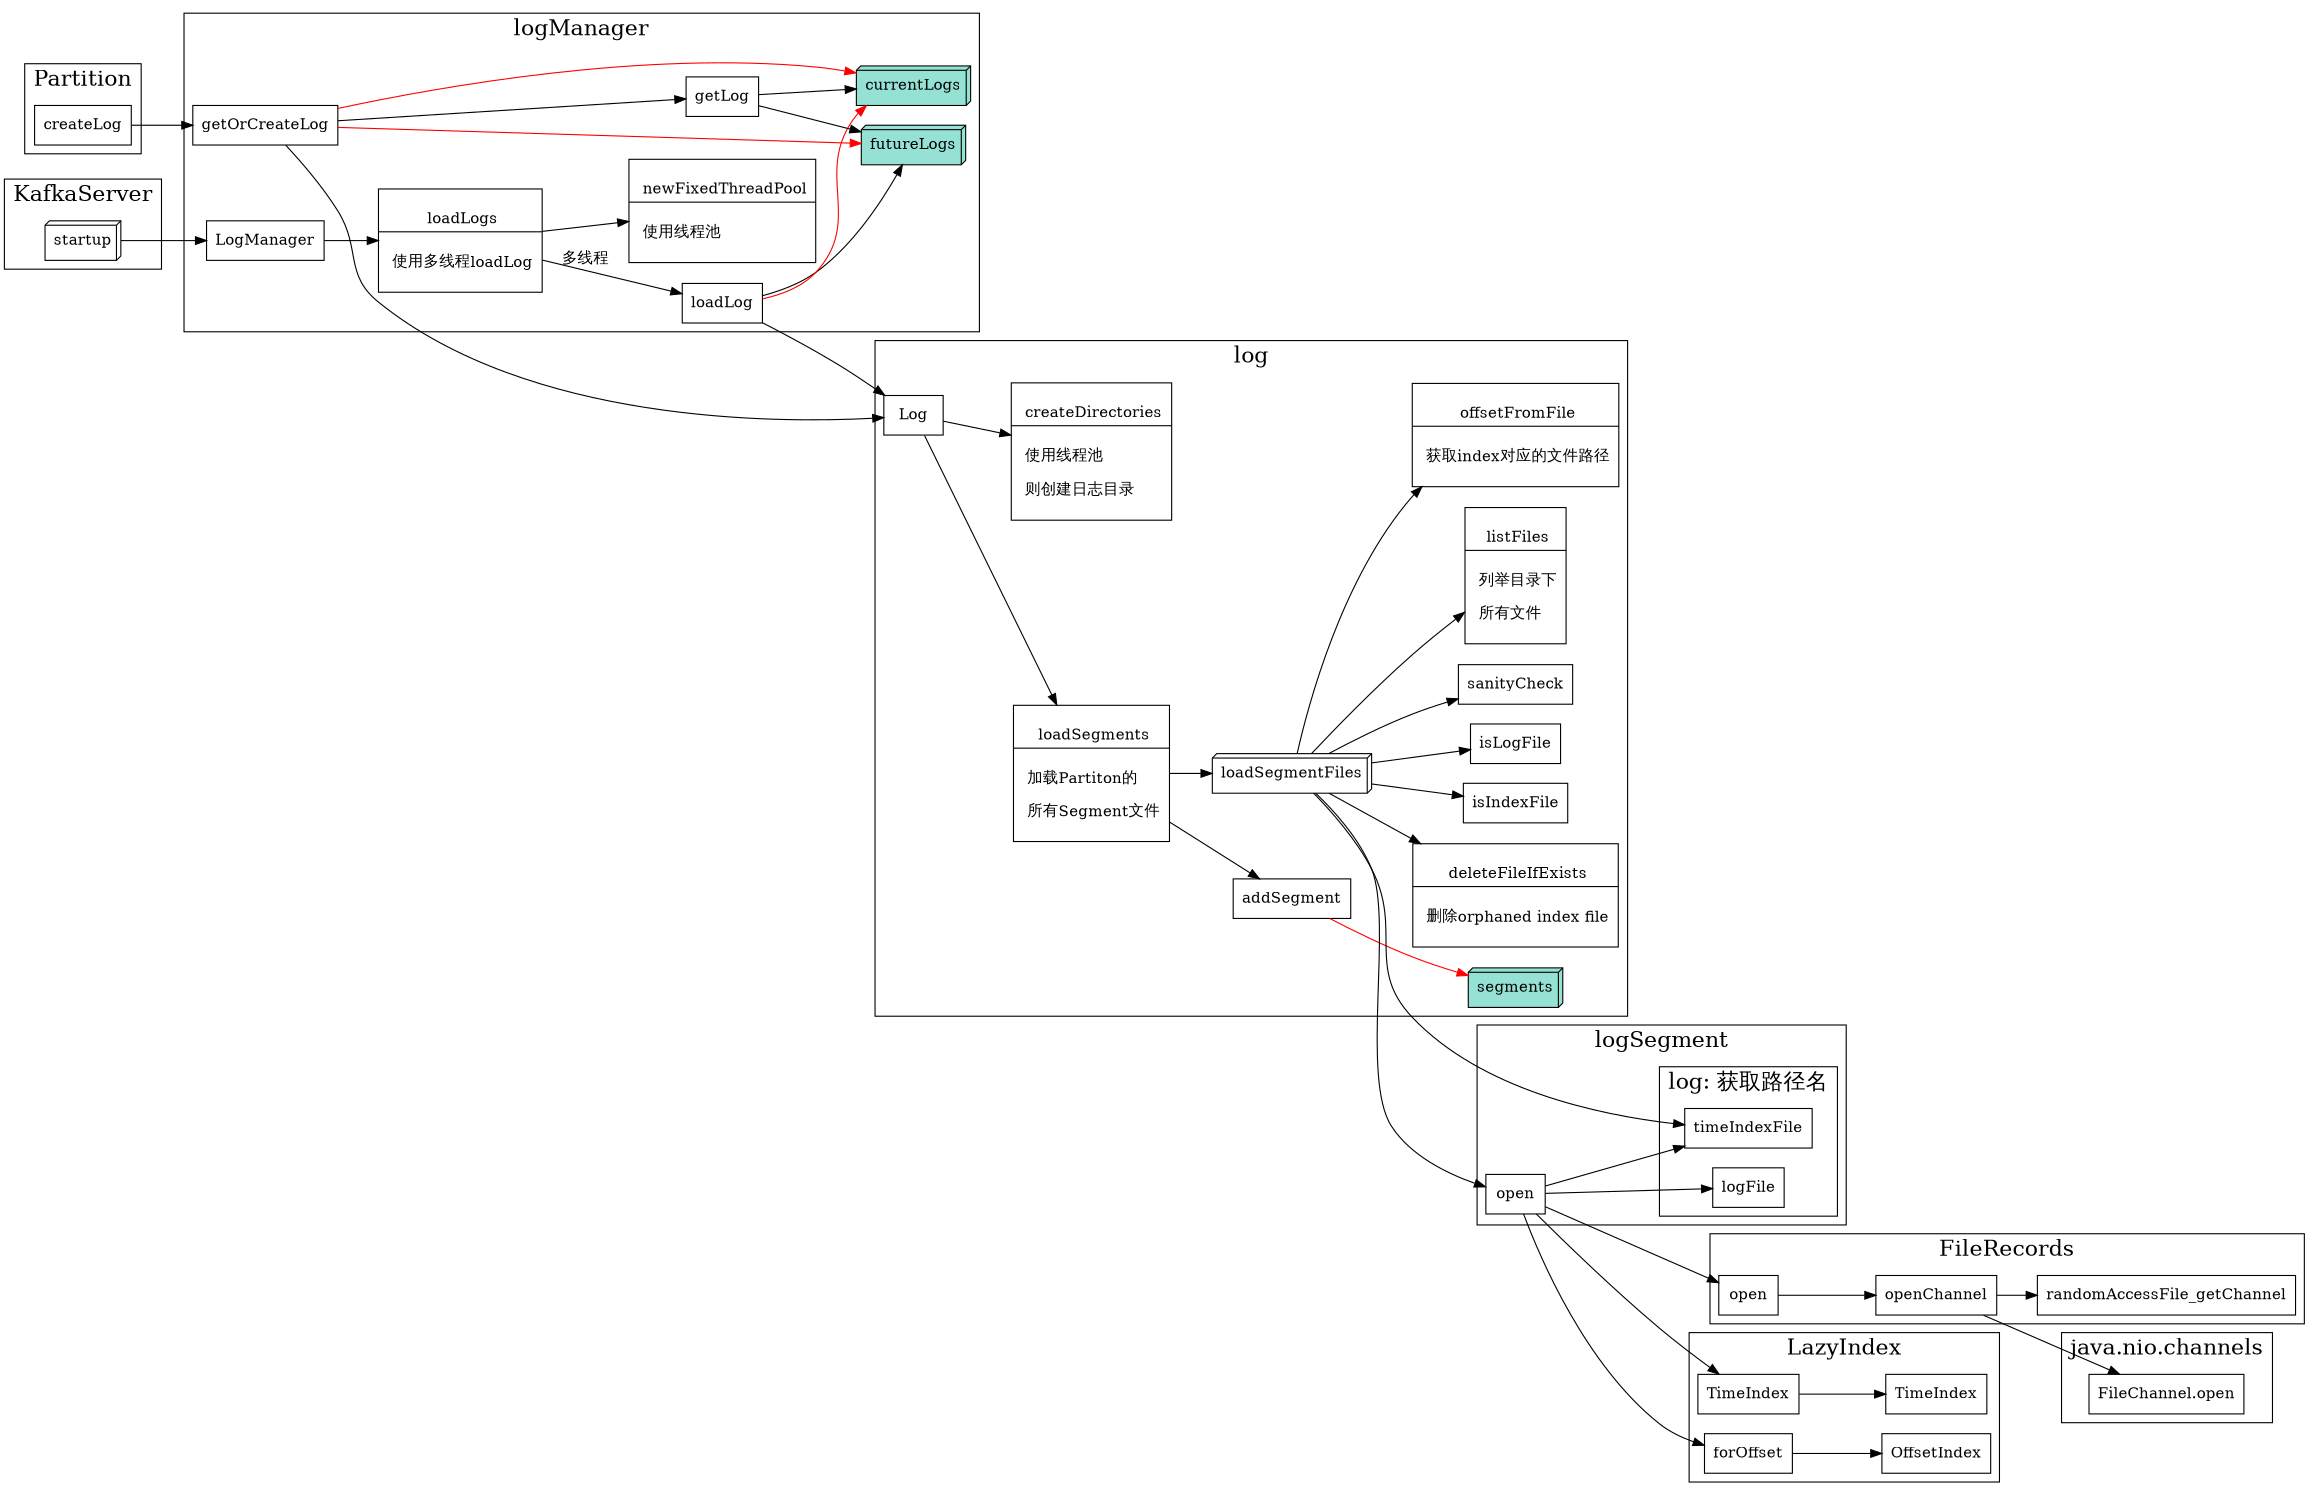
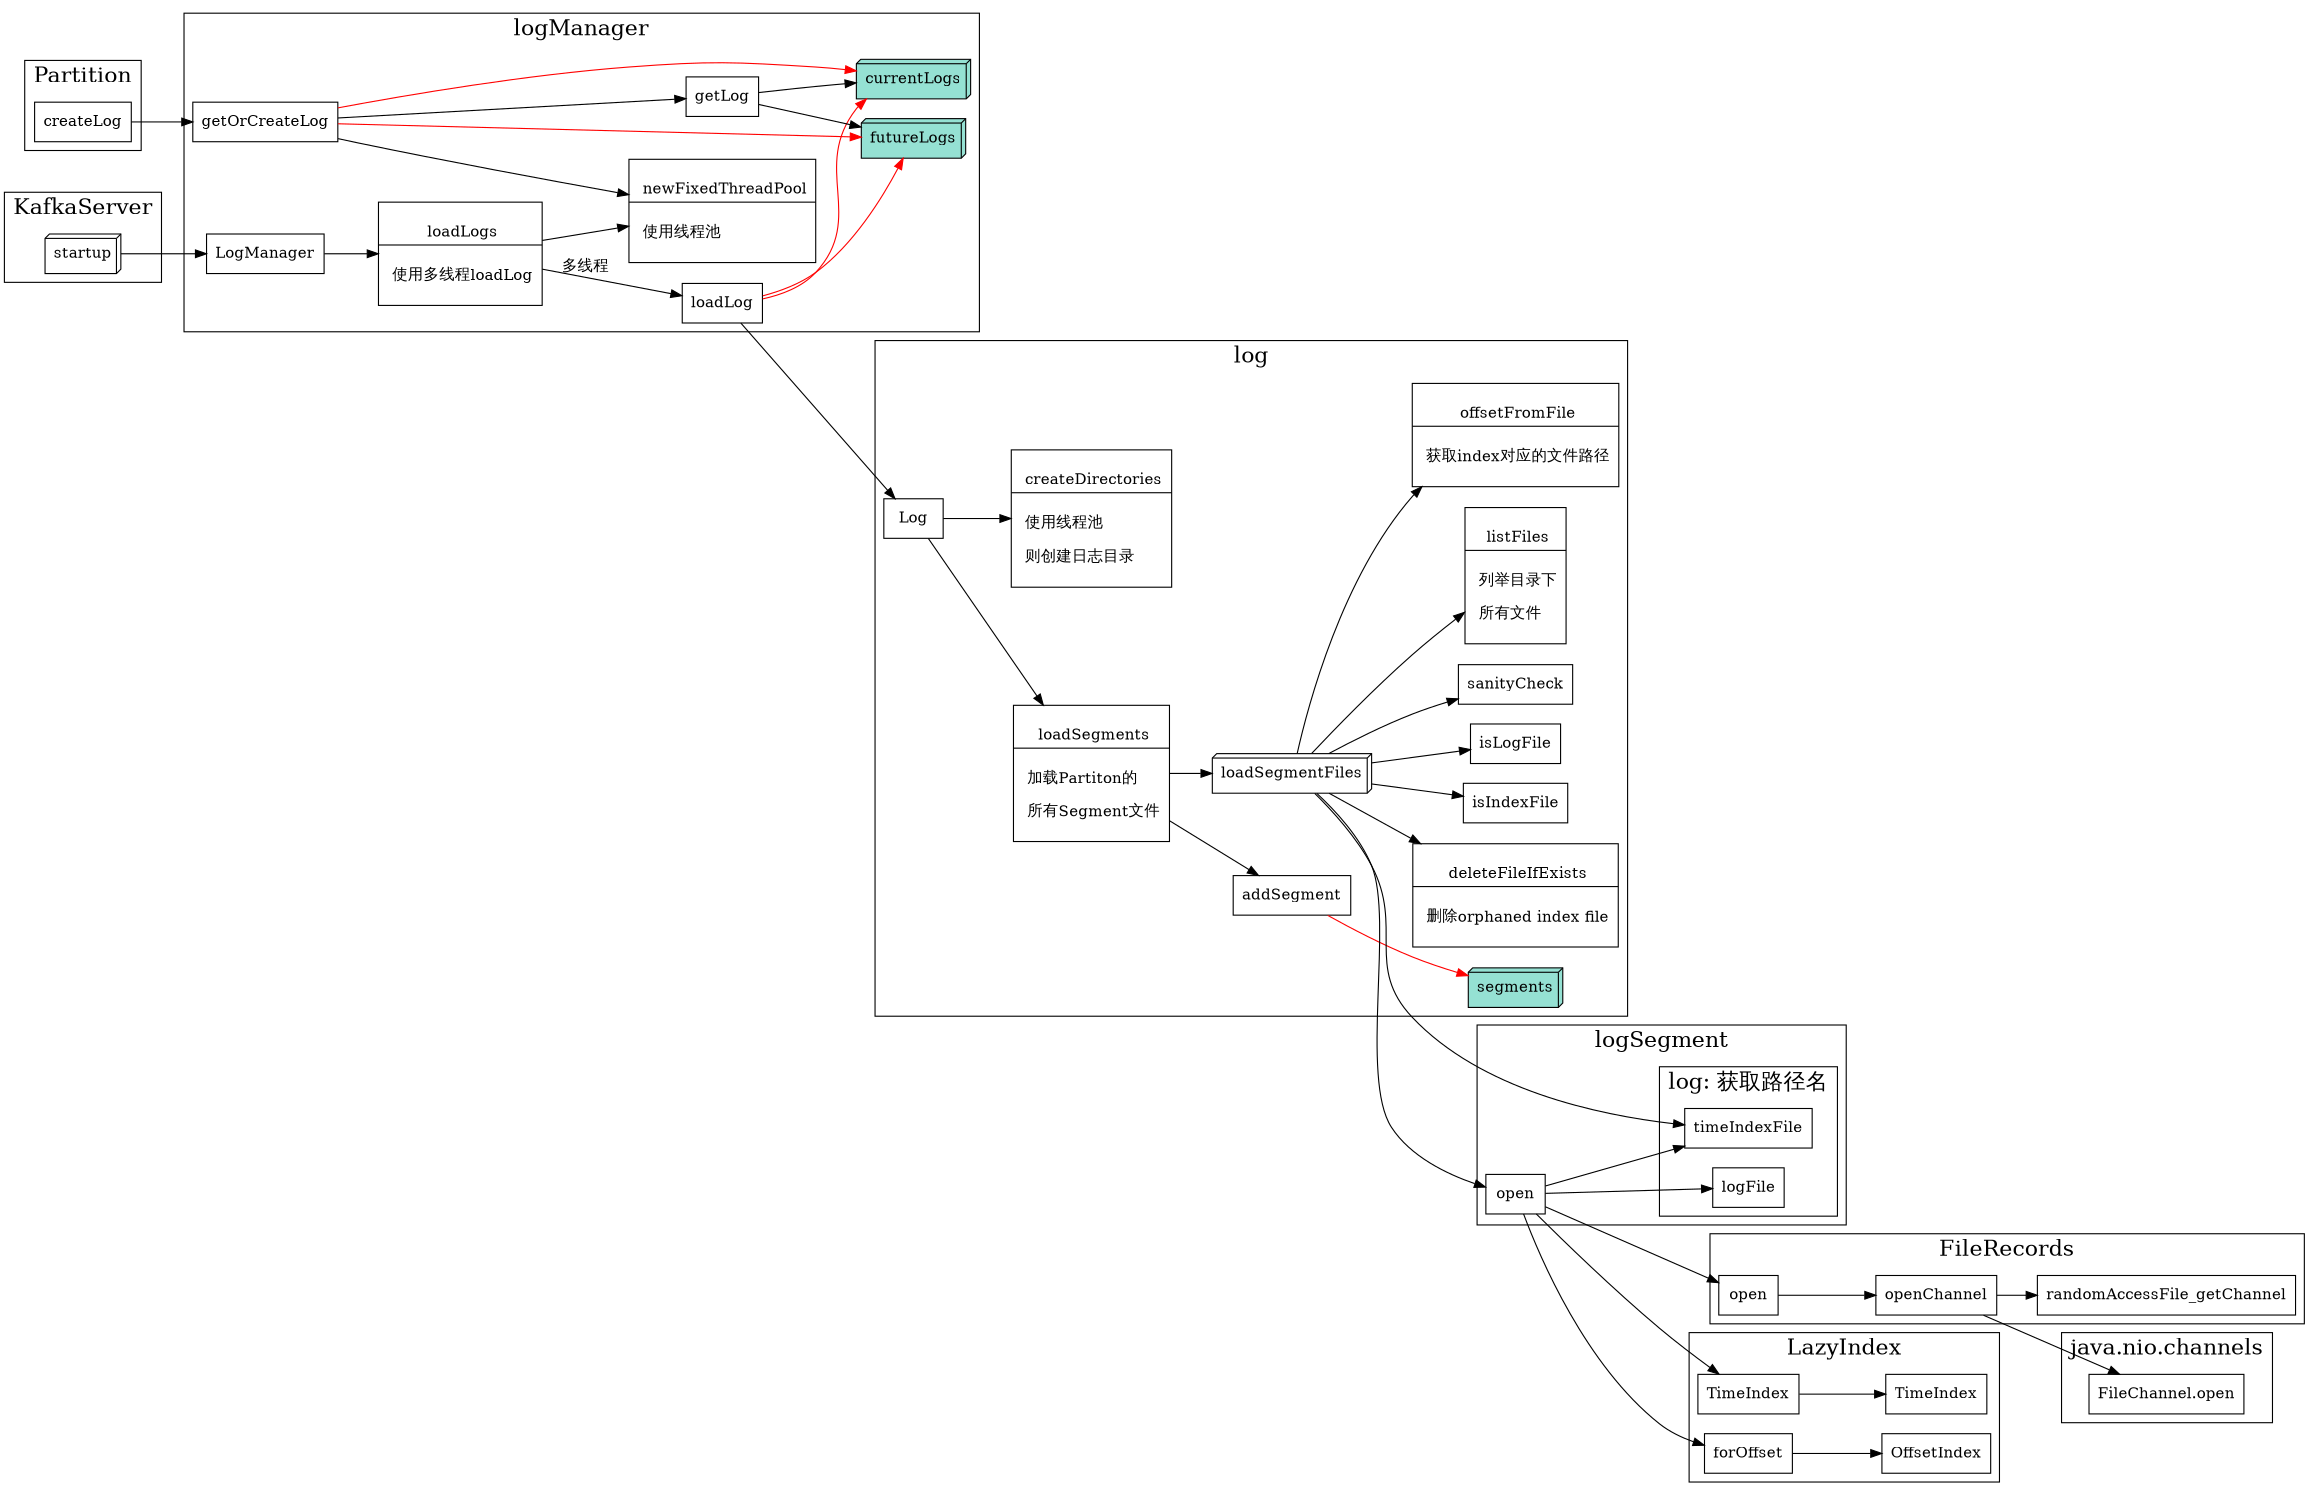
(842, 250) -> (844, 247)
(525, 378) -> (478, 167)
